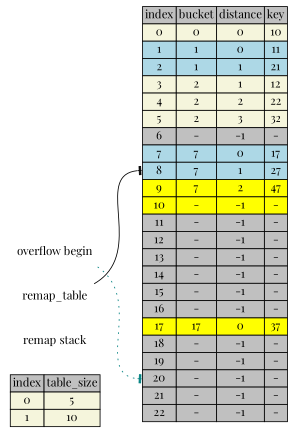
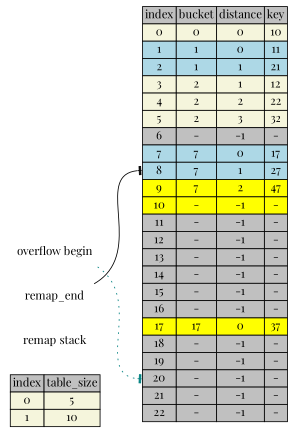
(55, 296) -> (55, 296)
